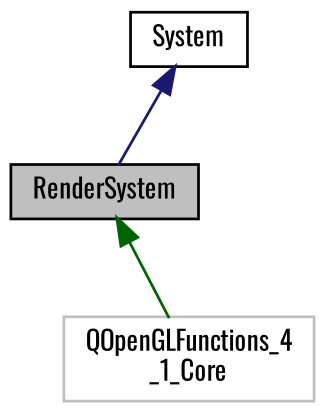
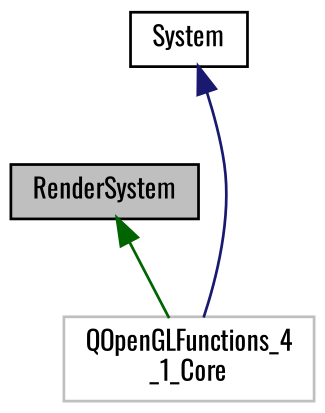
(140, 128) -> (226, 205)
